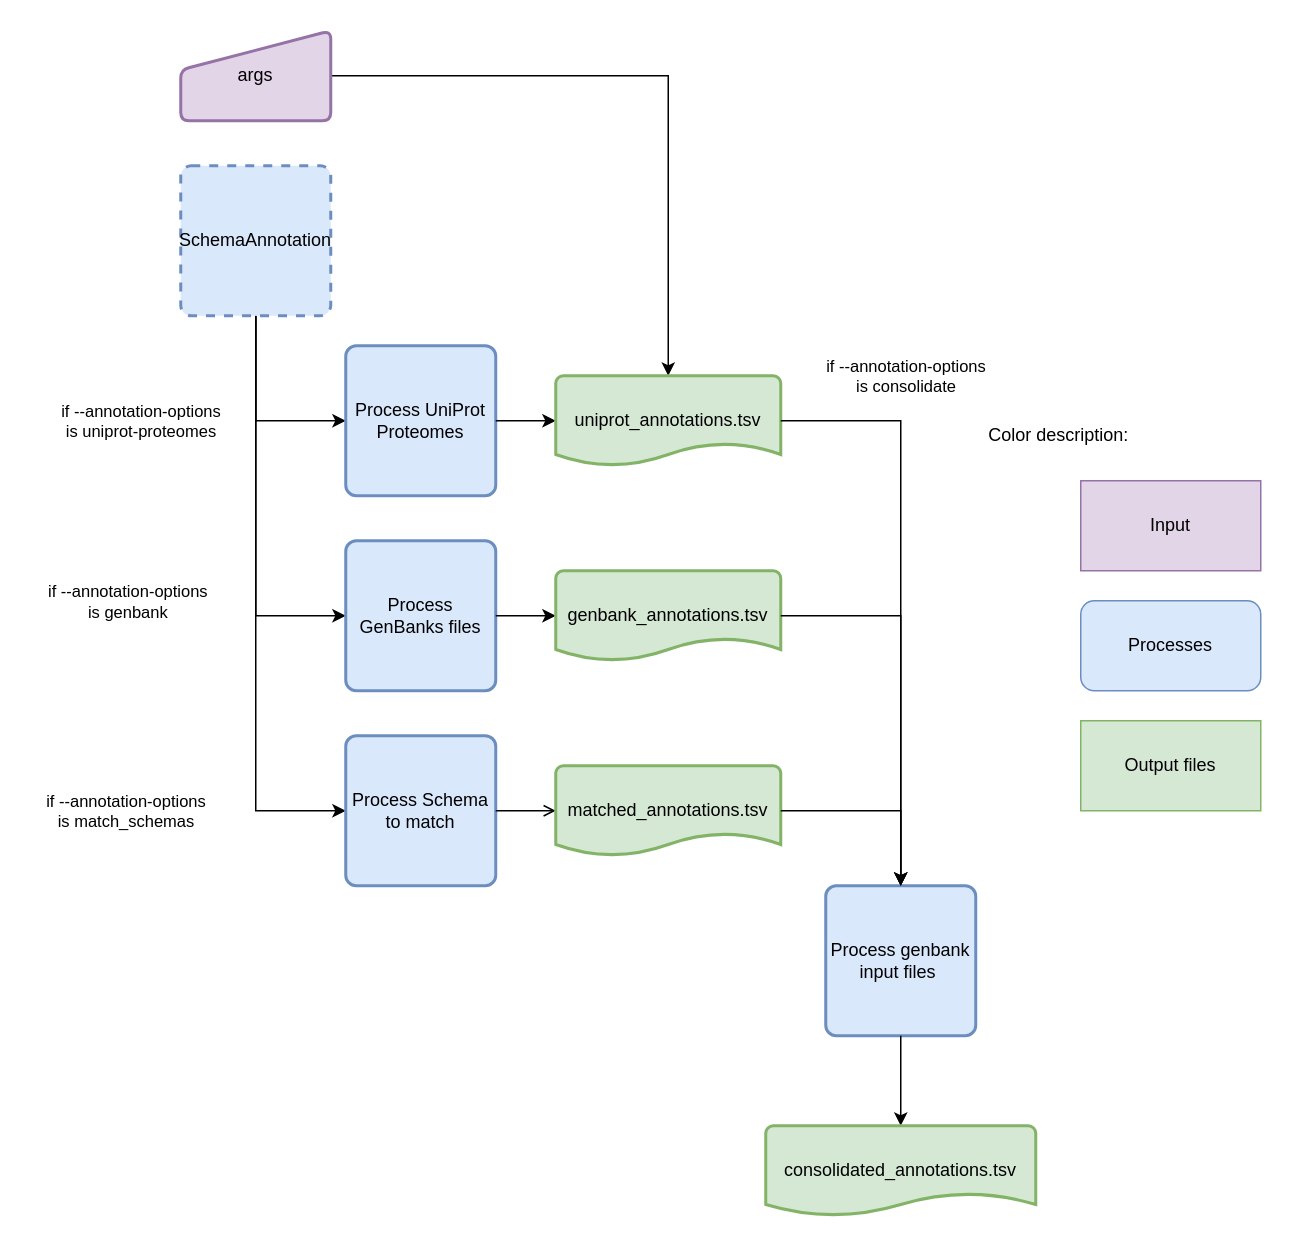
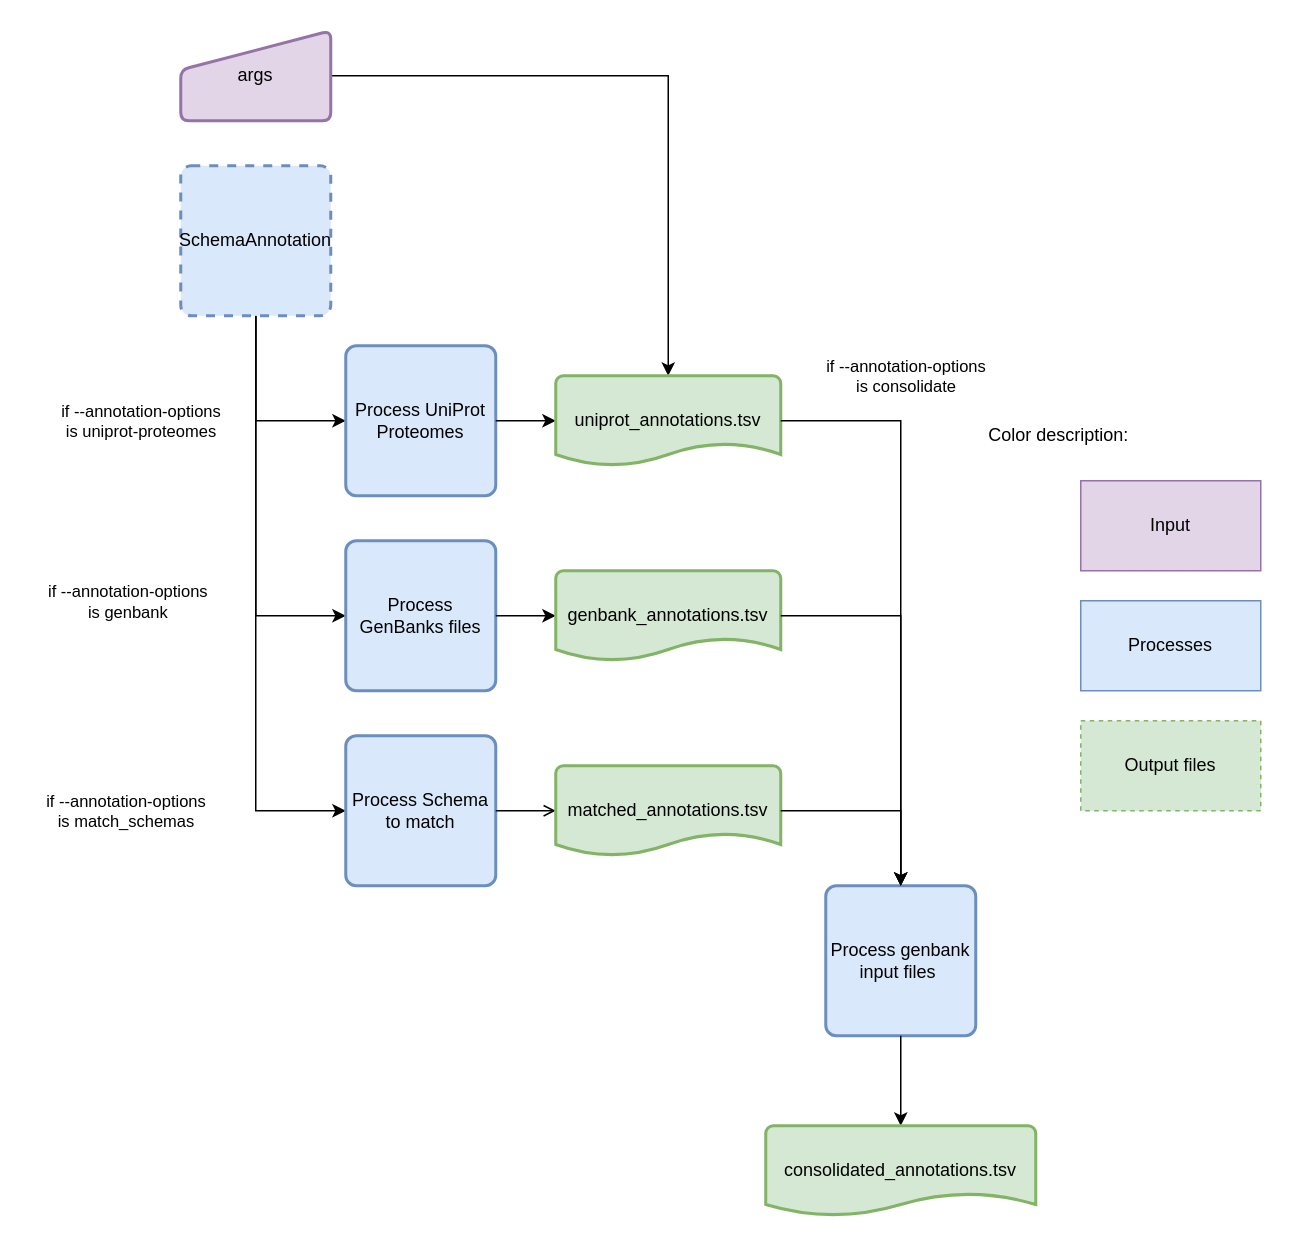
(1171, 646) -> (1171, 646)
(1171, 766) -> (1171, 766)
